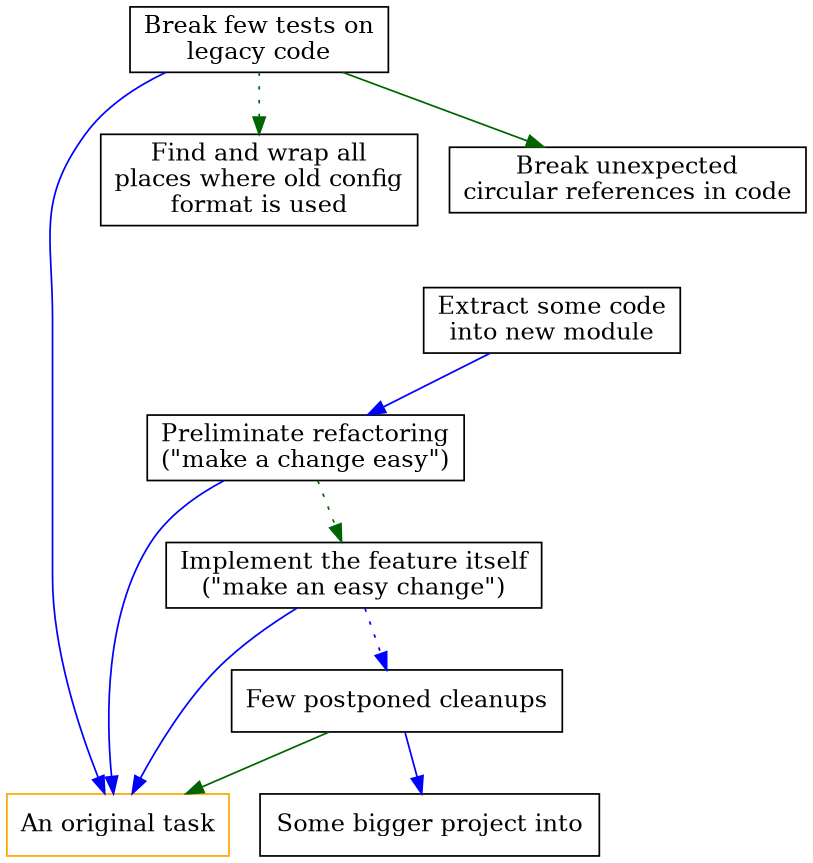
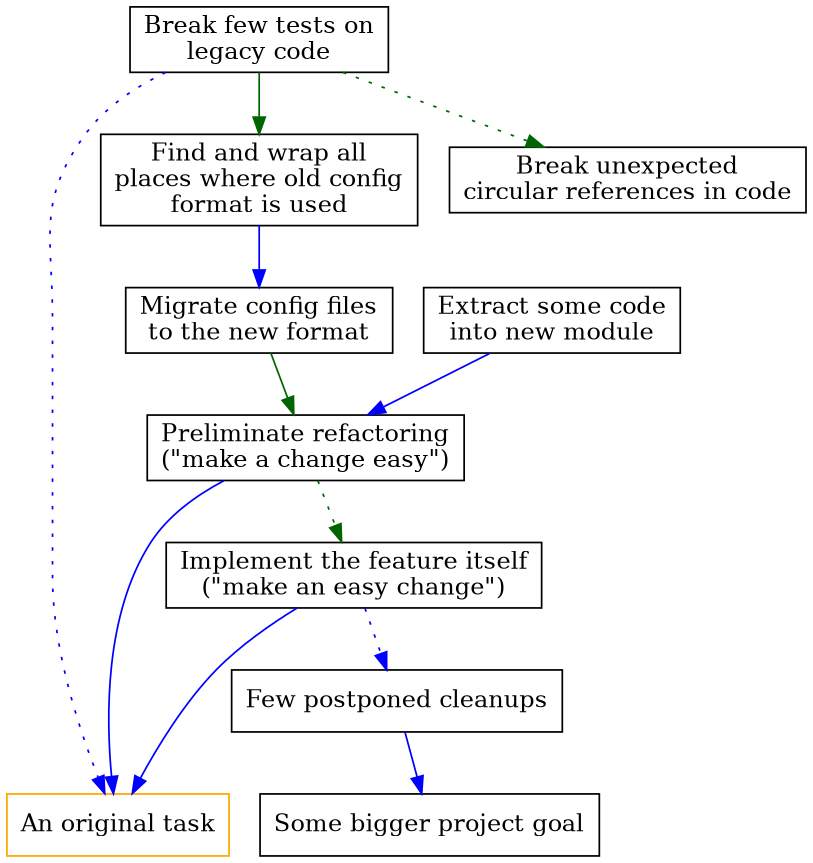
(259, 95) -> (259, 95)
(435, 107) -> (435, 107)
none -> (259, 320)
(53, 404) -> (53, 404)
(265, 759) -> none
(430, 825) -> (430, 825)
